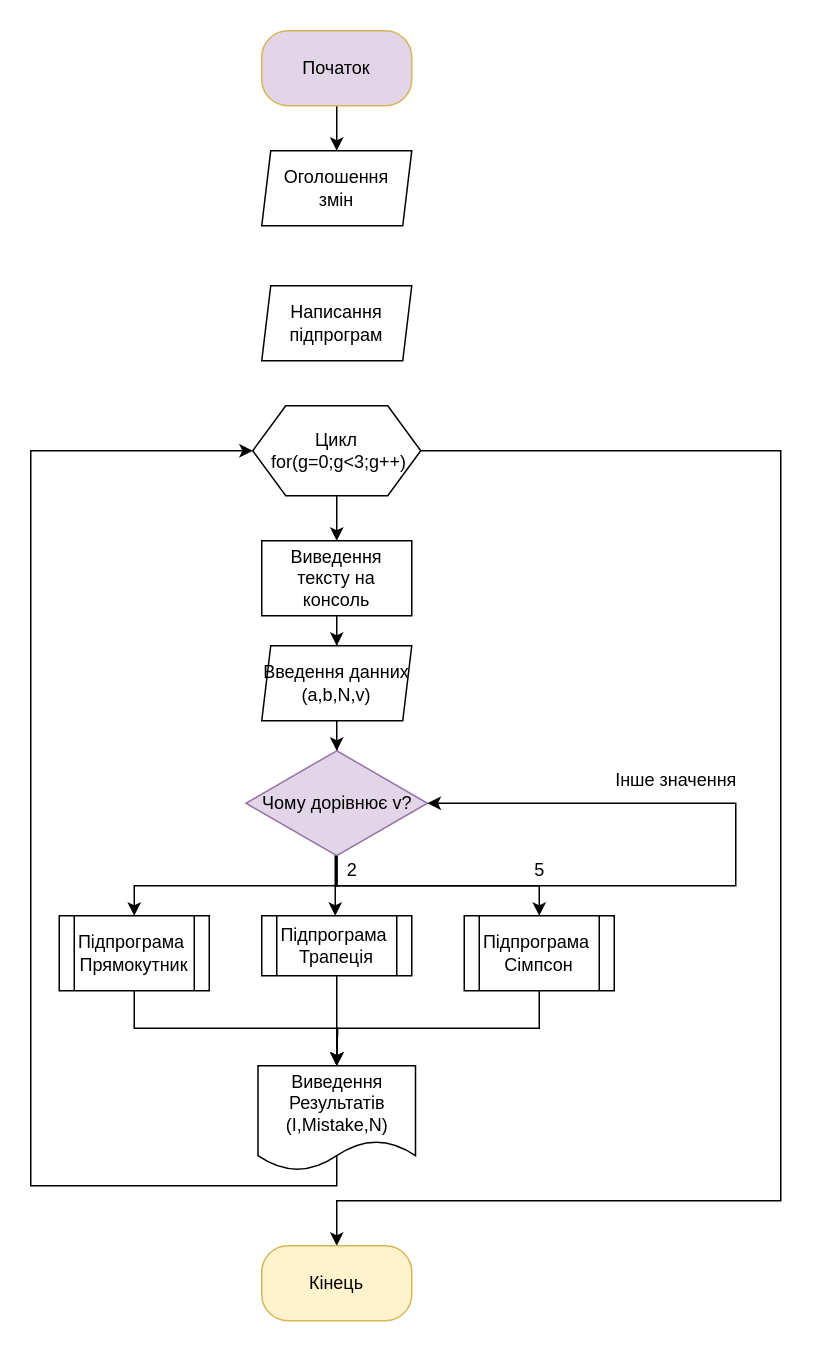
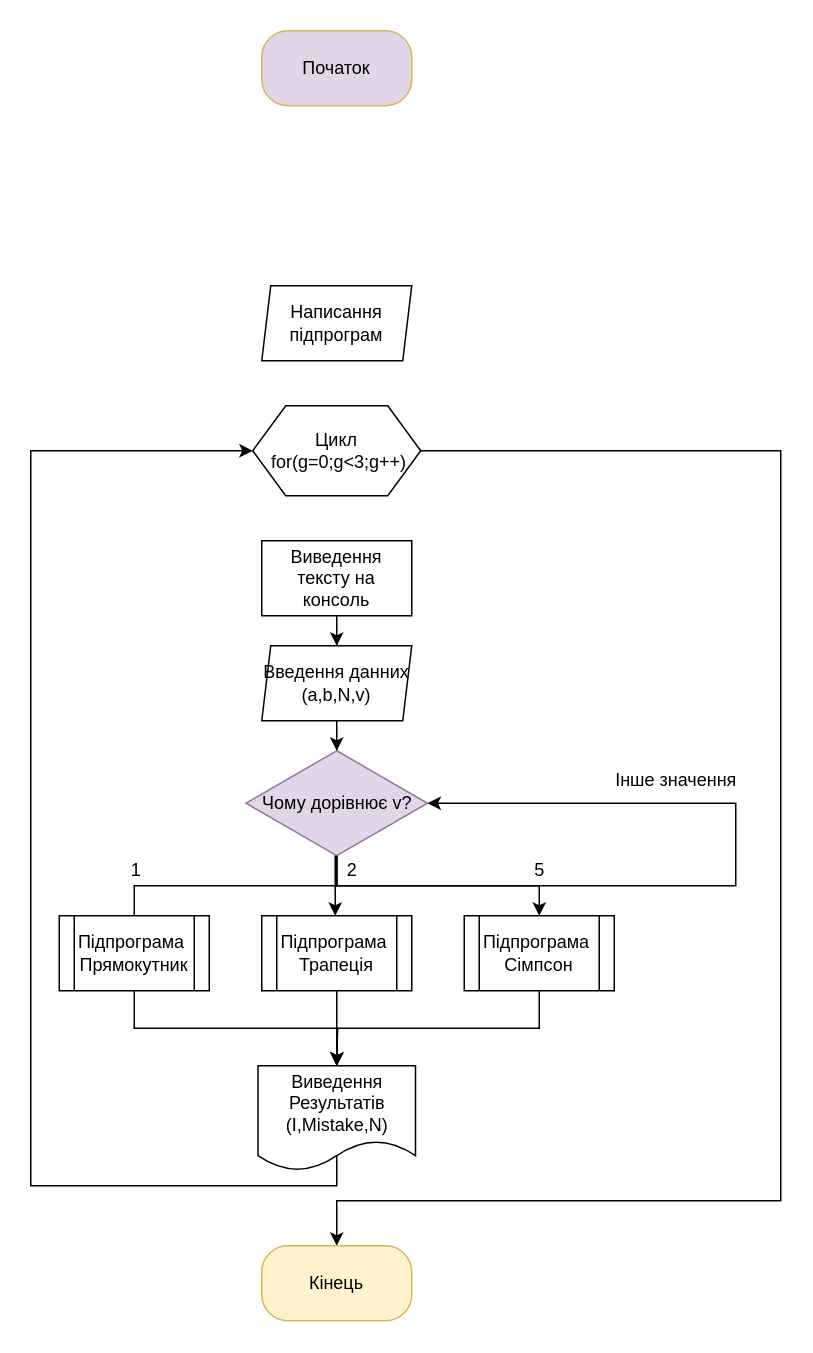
(337, 134) -> none
(337, 188) -> none
(337, 524) -> none
none -> (136, 871)
(134, 904) -> (134, 908)
(337, 946) -> (337, 953)
